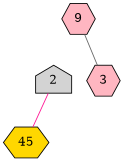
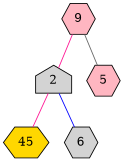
none -> (65, 51)
(103, 81) -> (103, 81)
none -> (81, 142)
